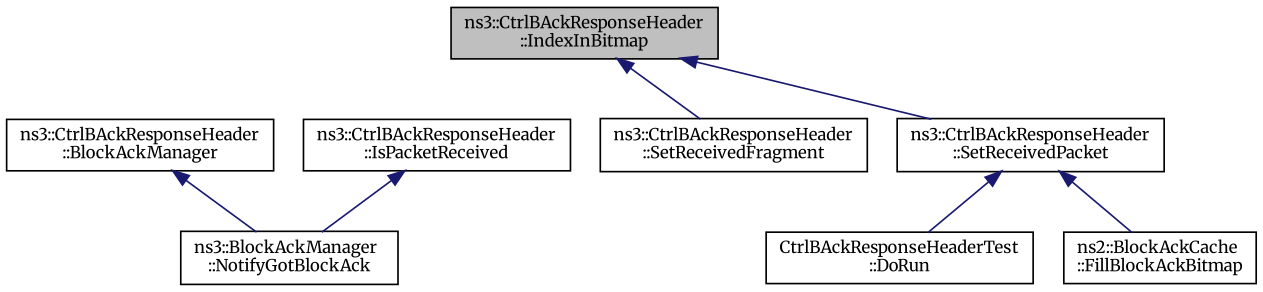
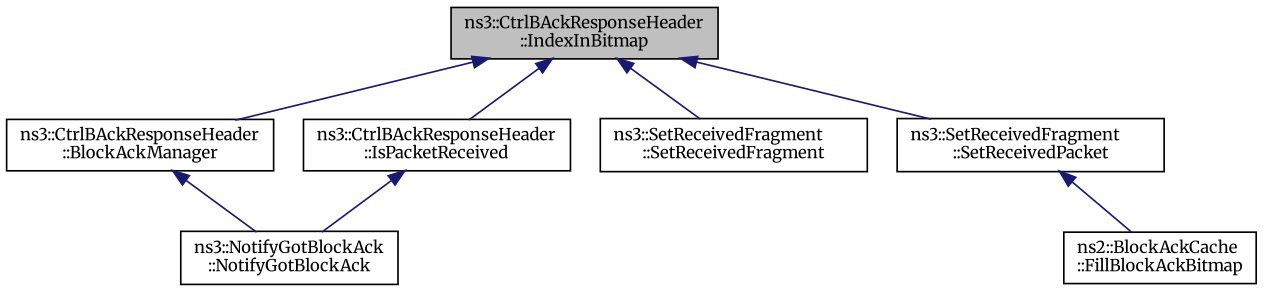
none -> (354, 91)
none -> (504, 94)
(734, 145) -> (734, 145)
(1031, 145) -> (1031, 145)
(289, 258) -> (289, 258)
(900, 258) -> none
